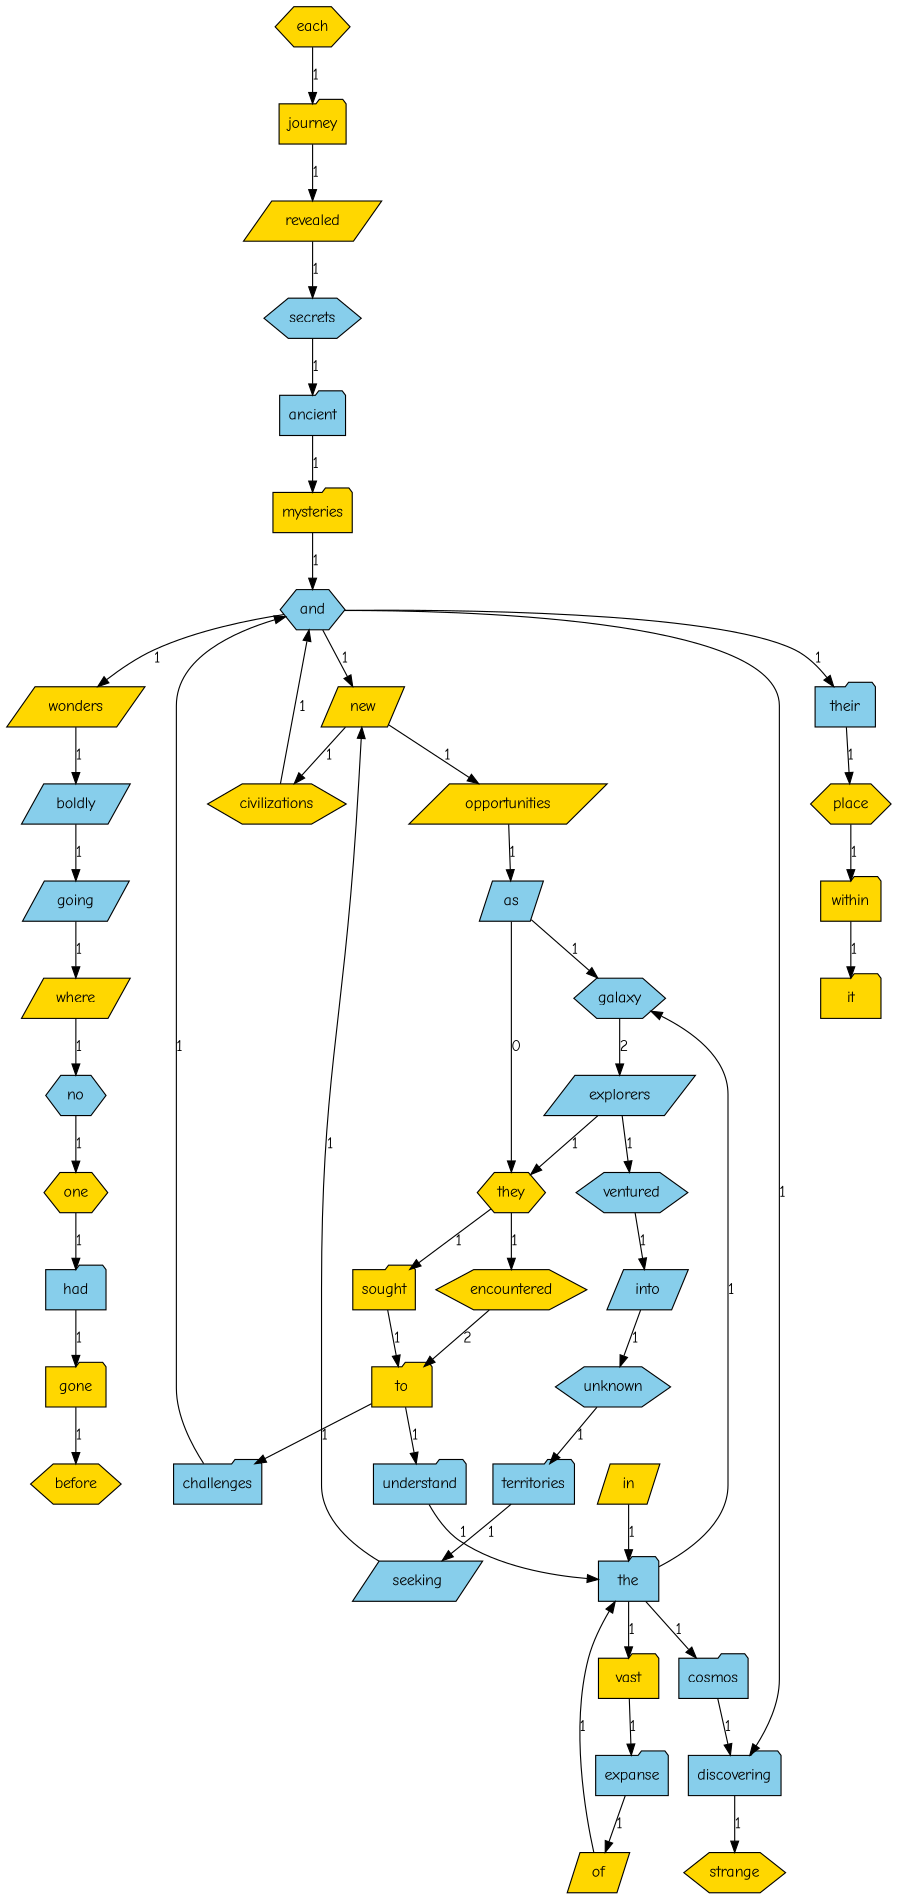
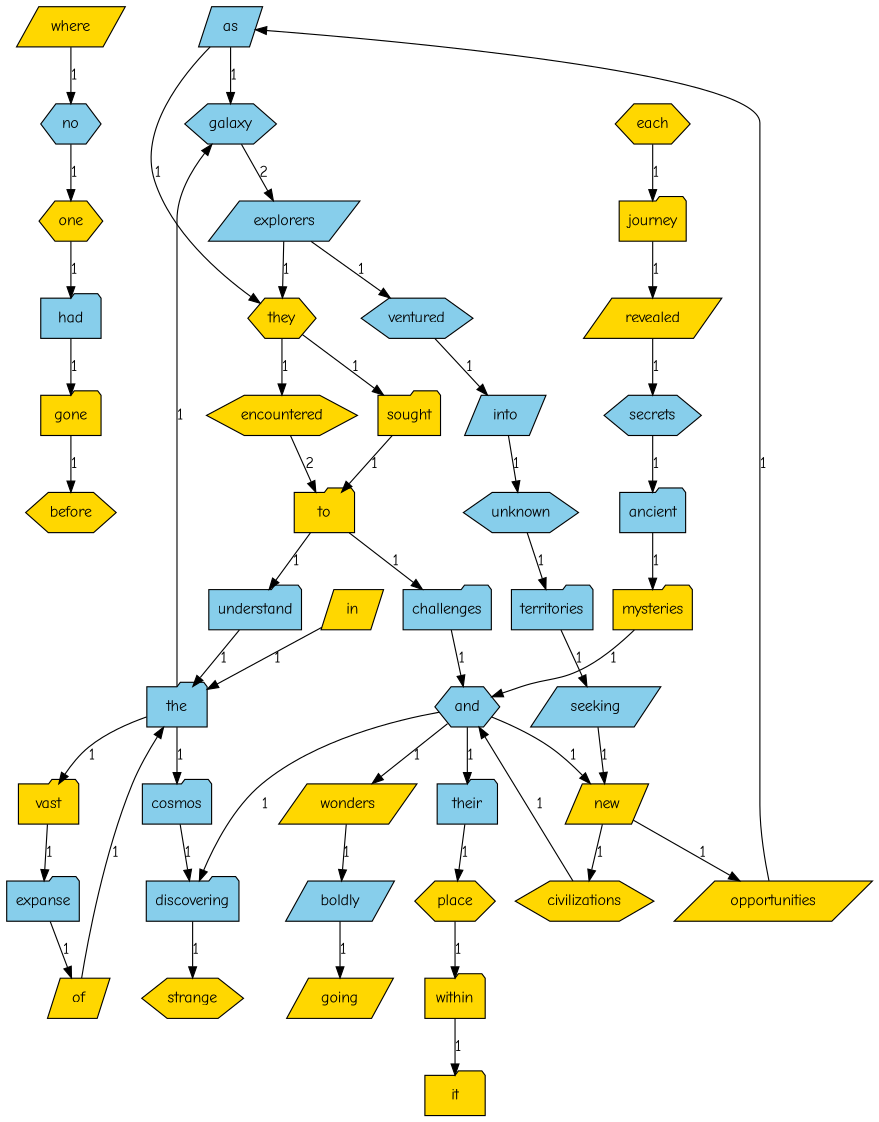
(76, 901) -> (340, 998)
(76, 944) -> none
(516, 1047) -> (158, 173)
